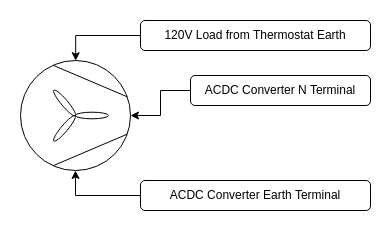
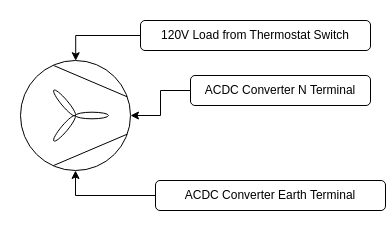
(256, 36) -> (256, 36)
(256, 196) -> (271, 196)
